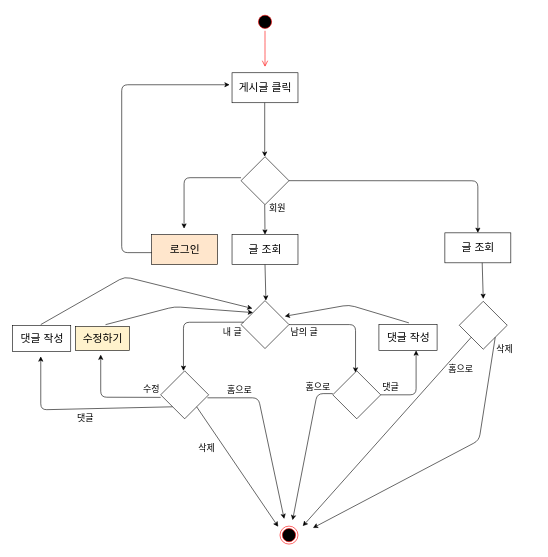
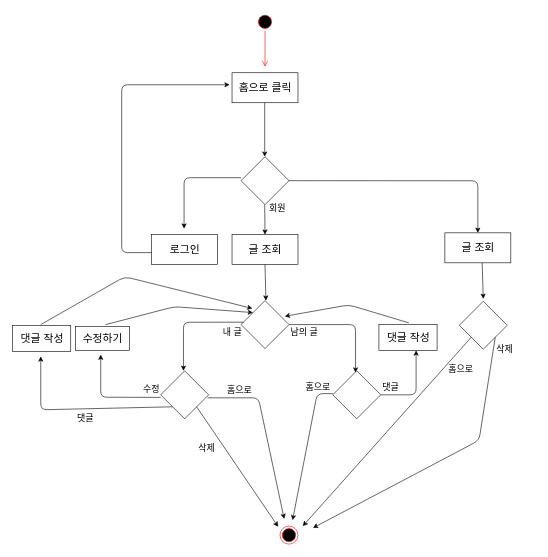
(265, 88) -> (265, 88)
(185, 250) -> (185, 250)
(102, 339) -> (102, 339)
